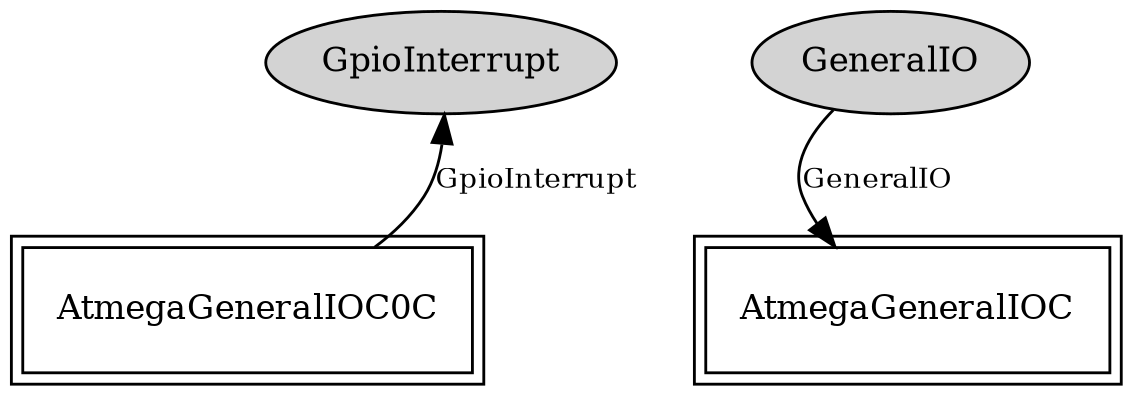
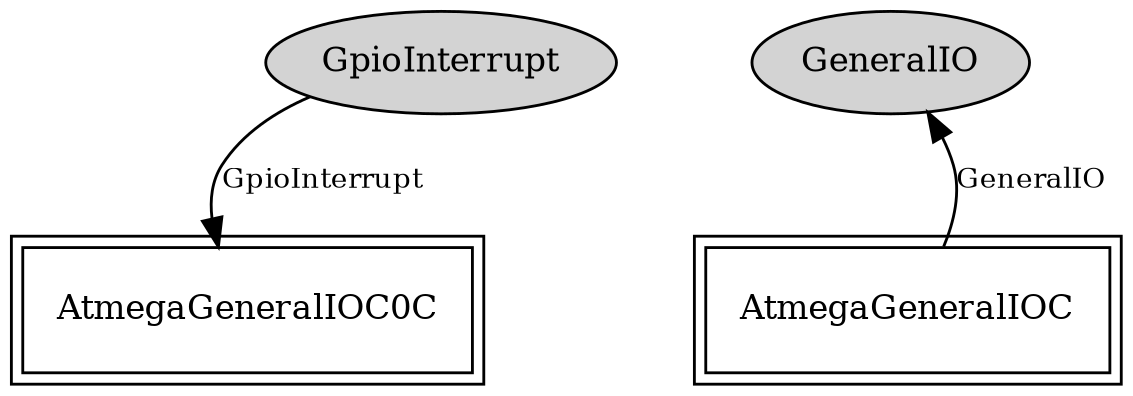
(800, 164) -> (957, 192)
(419, 203) -> (240, 143)
